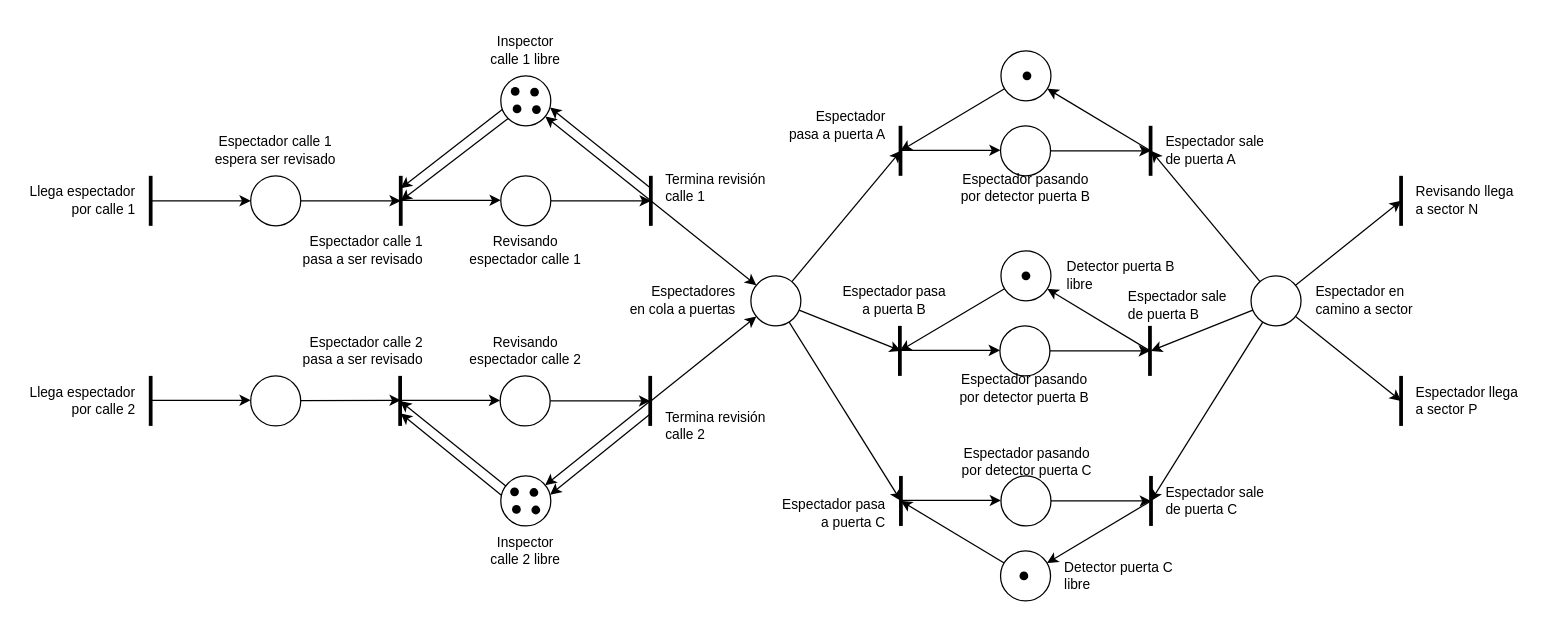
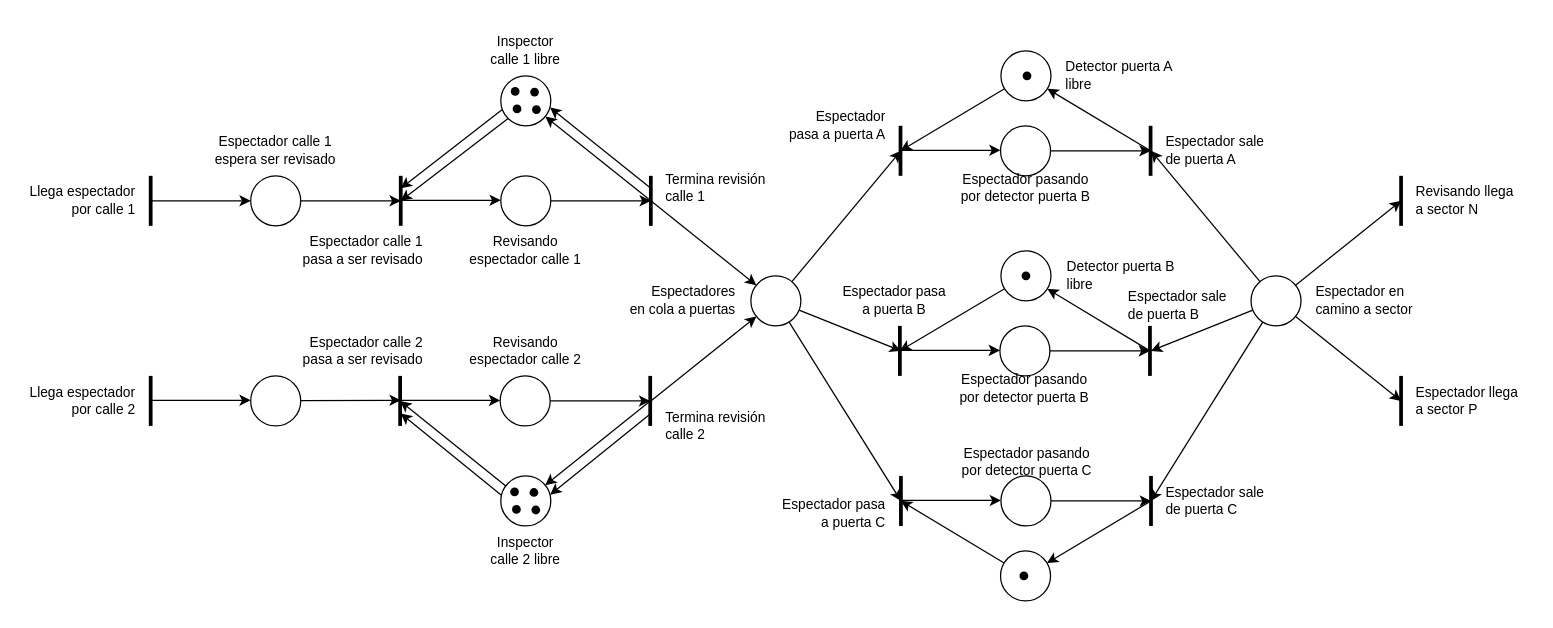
none -> (1120, 76)
(1118, 576) -> none
